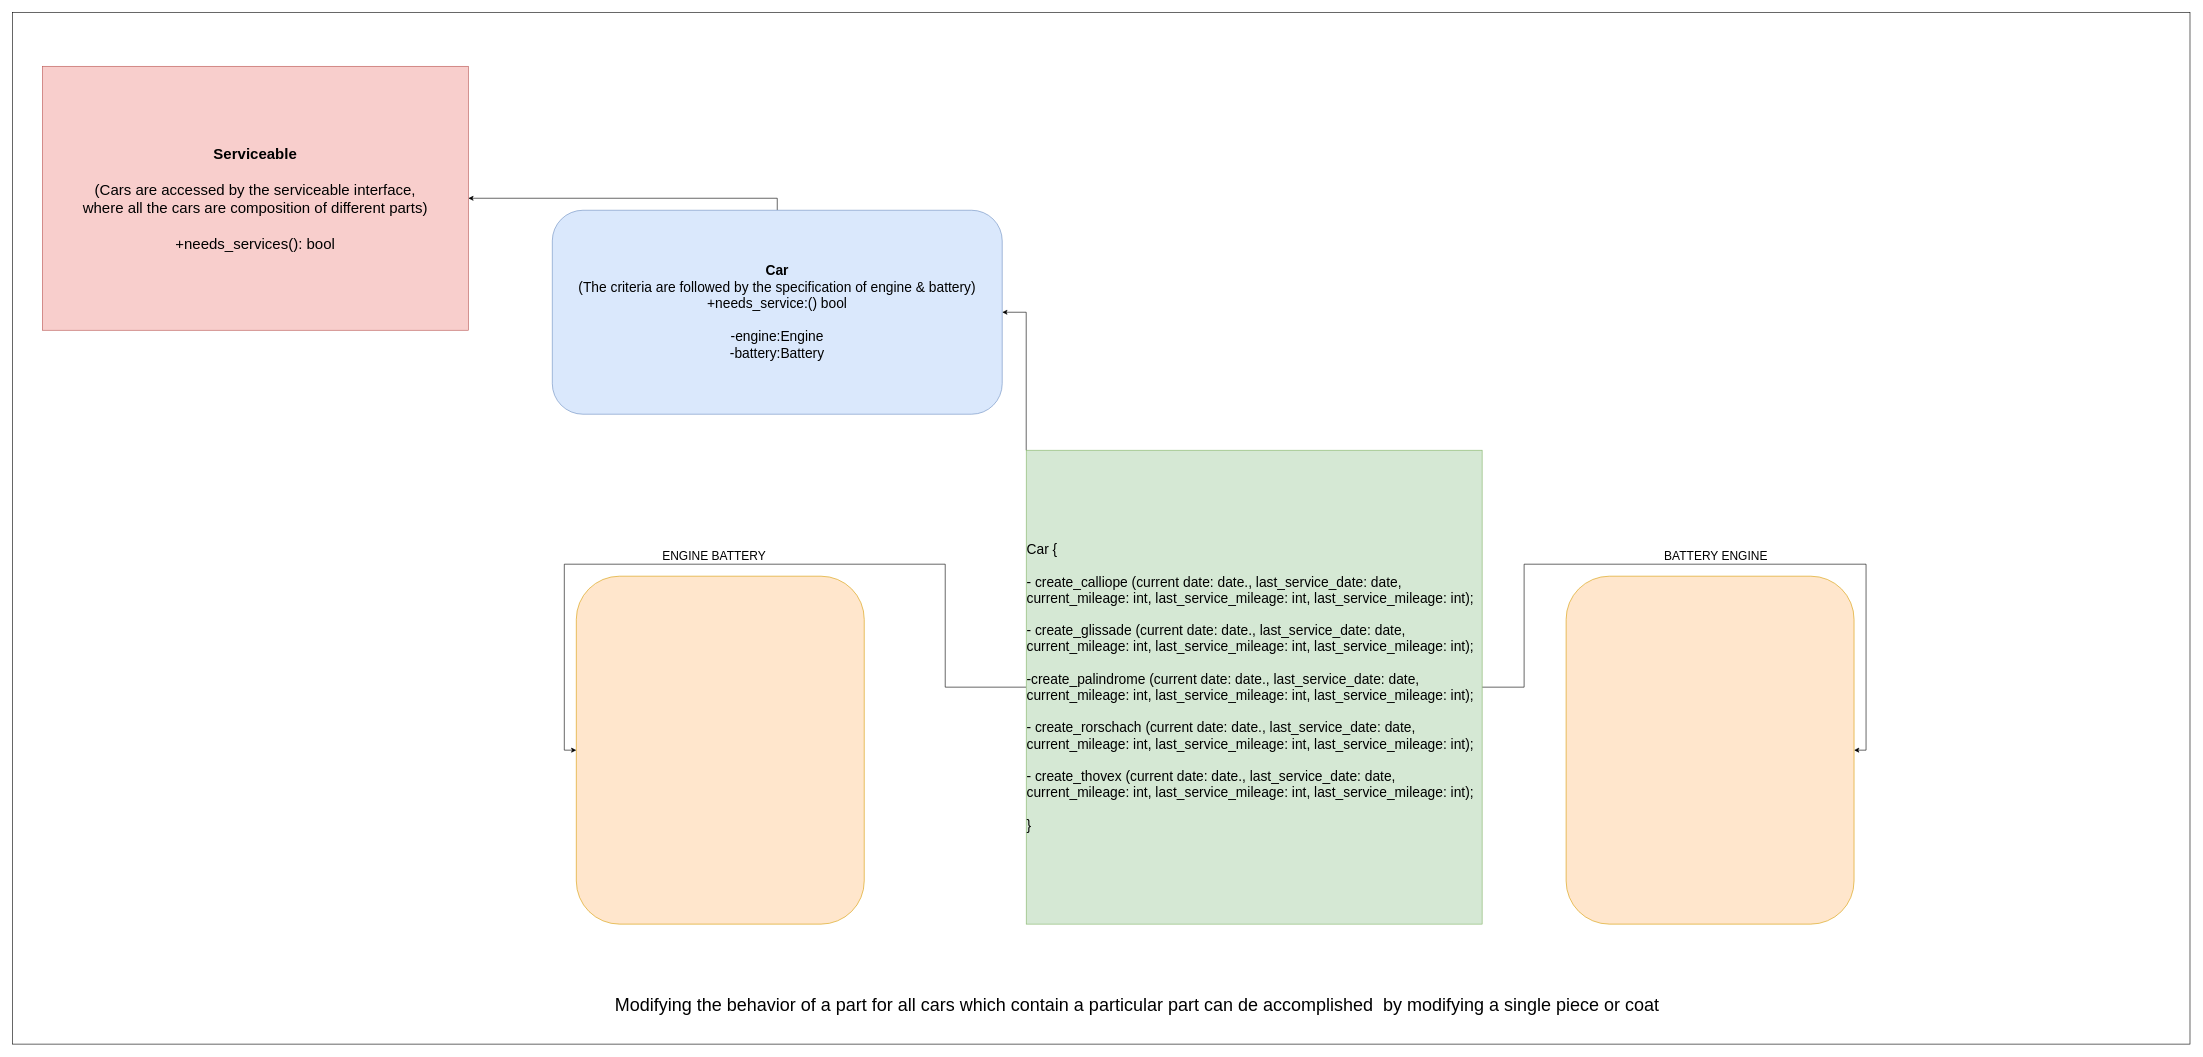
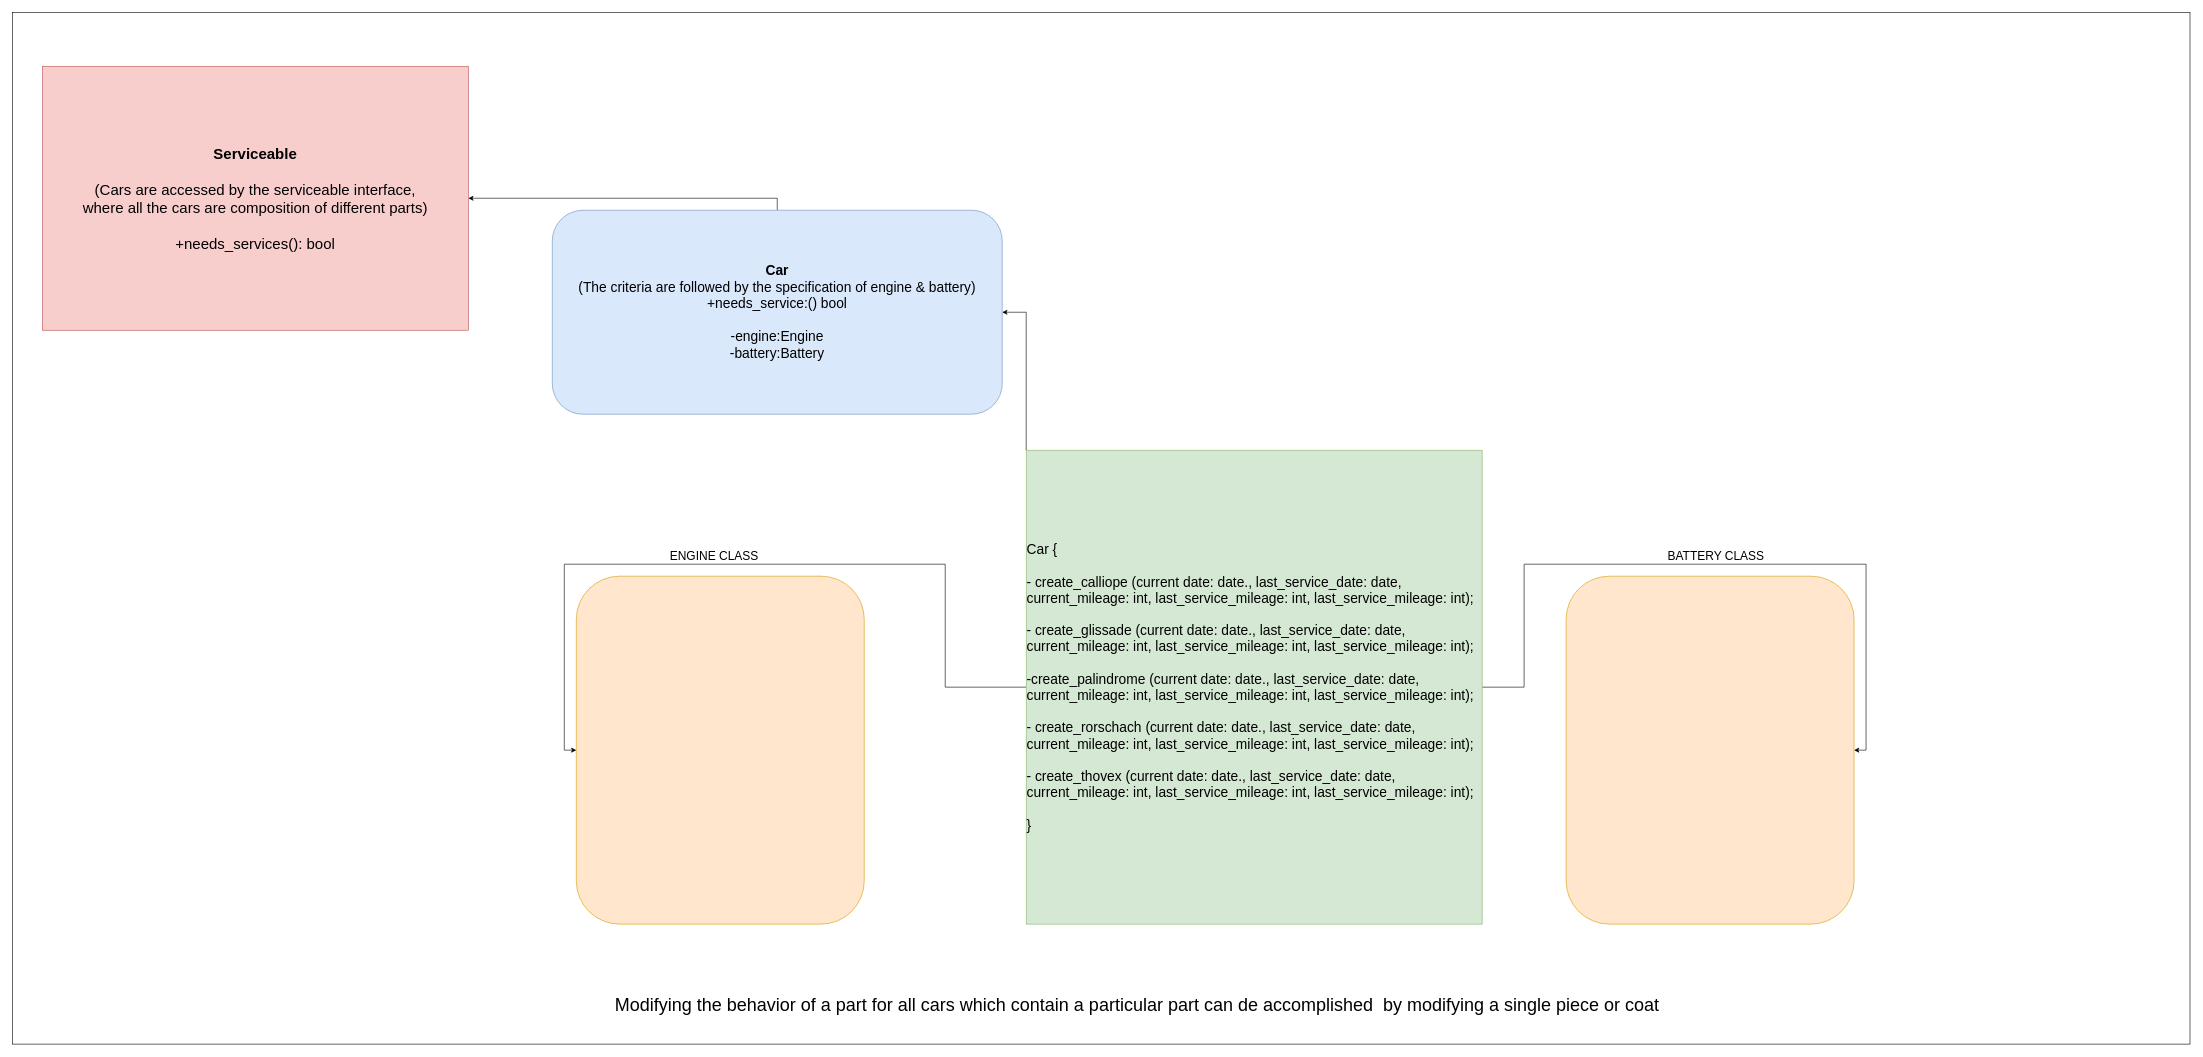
(714, 555) -> (714, 555)
(1716, 555) -> (1716, 555)
